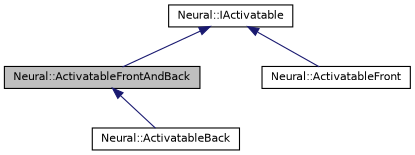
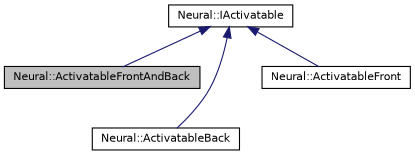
(138, 112) -> (210, 88)
